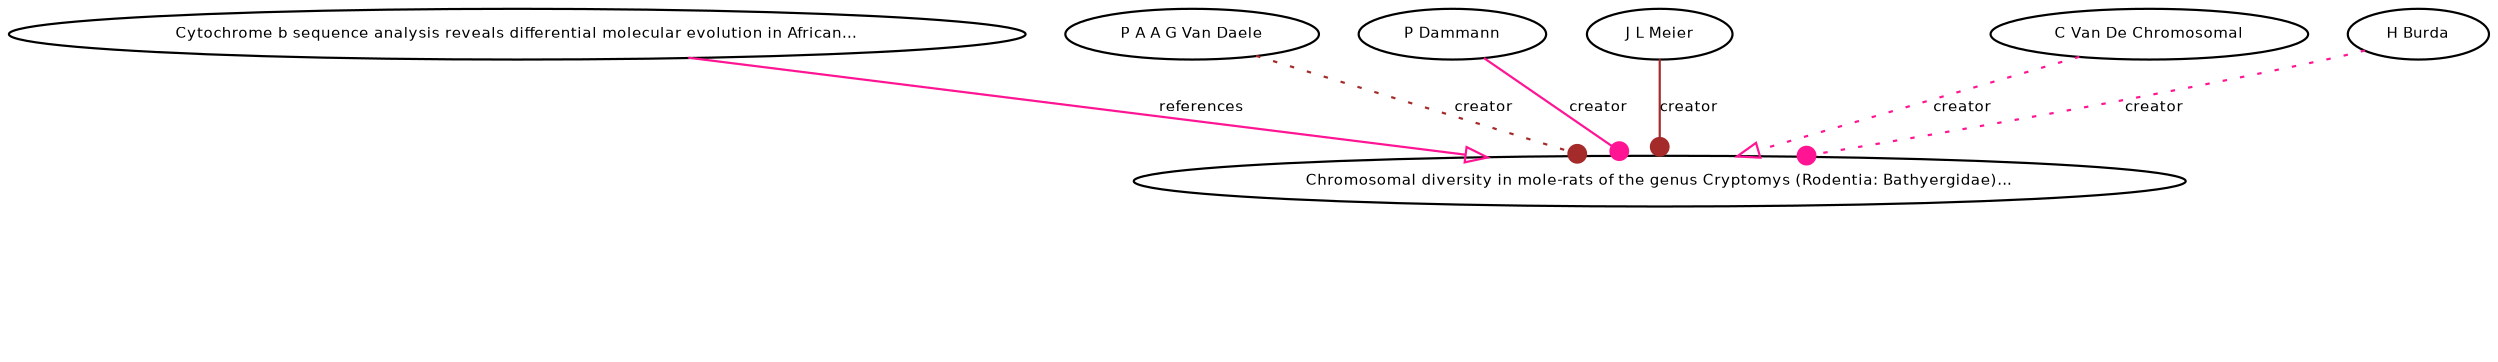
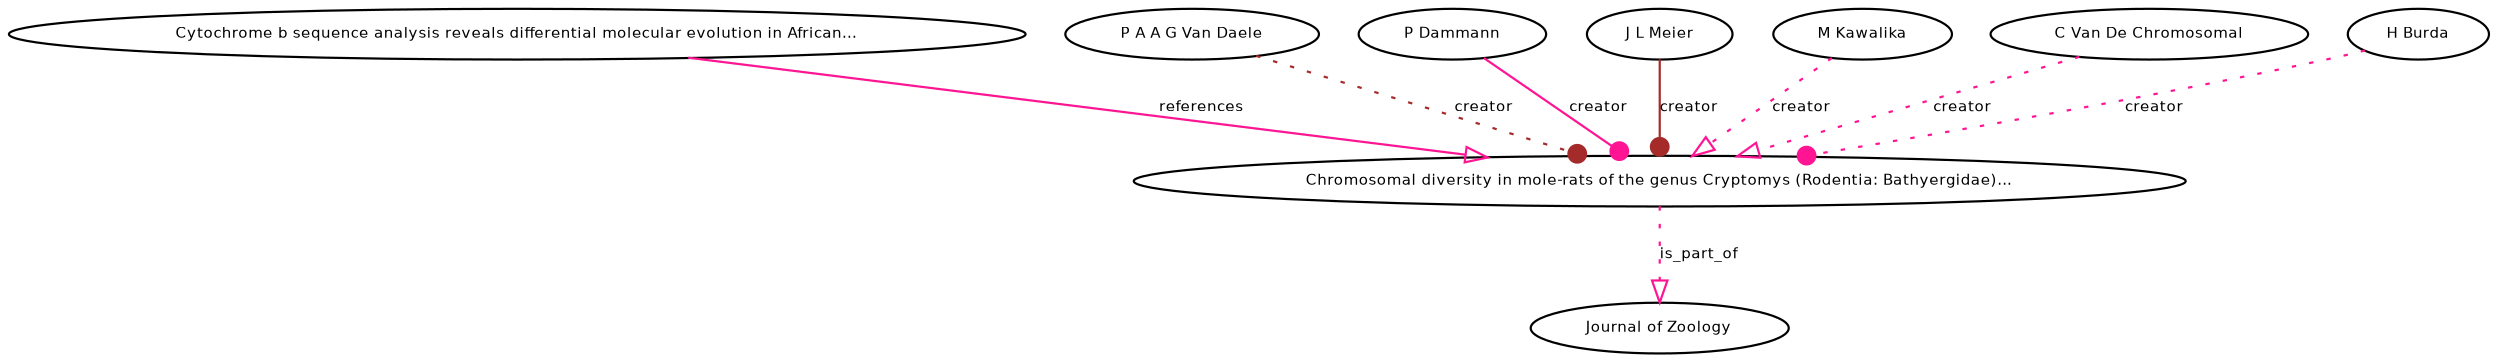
none -> (1863, 34)
none -> (1660, 328)
